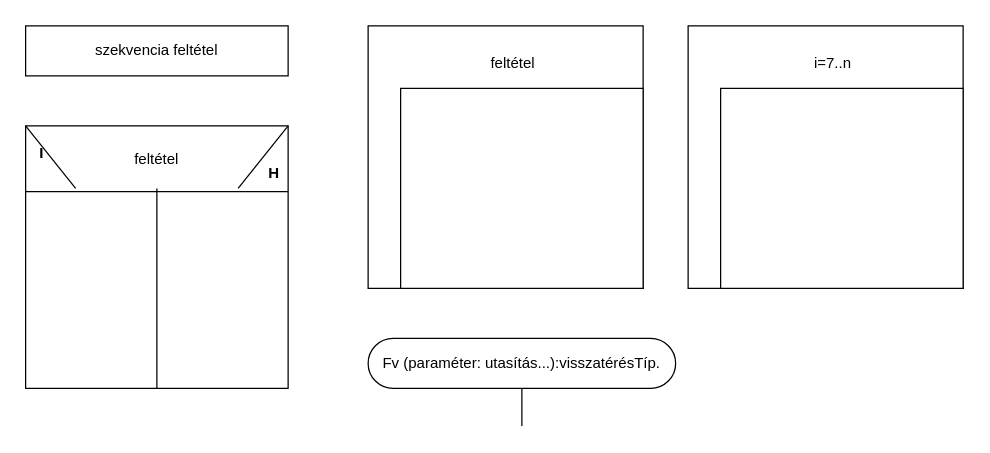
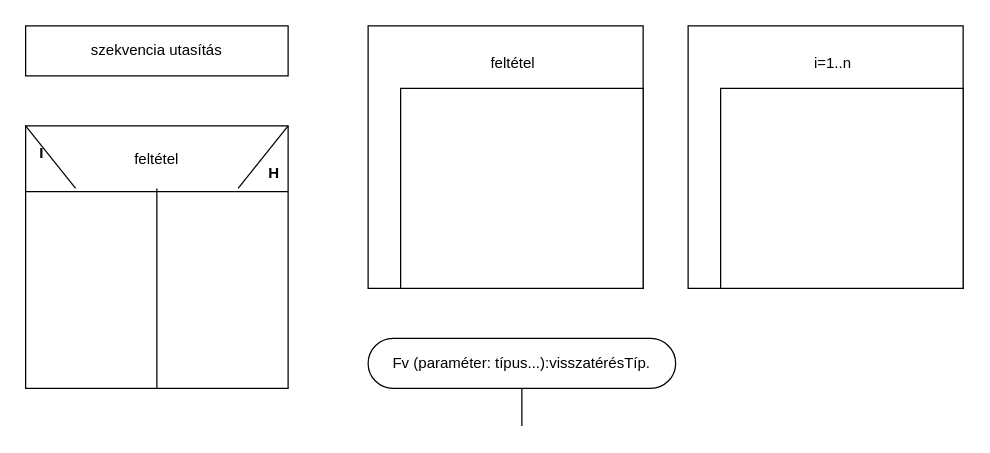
(157, 51) -> (157, 51)
(833, 63) -> (833, 63)
(522, 363) -> (522, 363)
